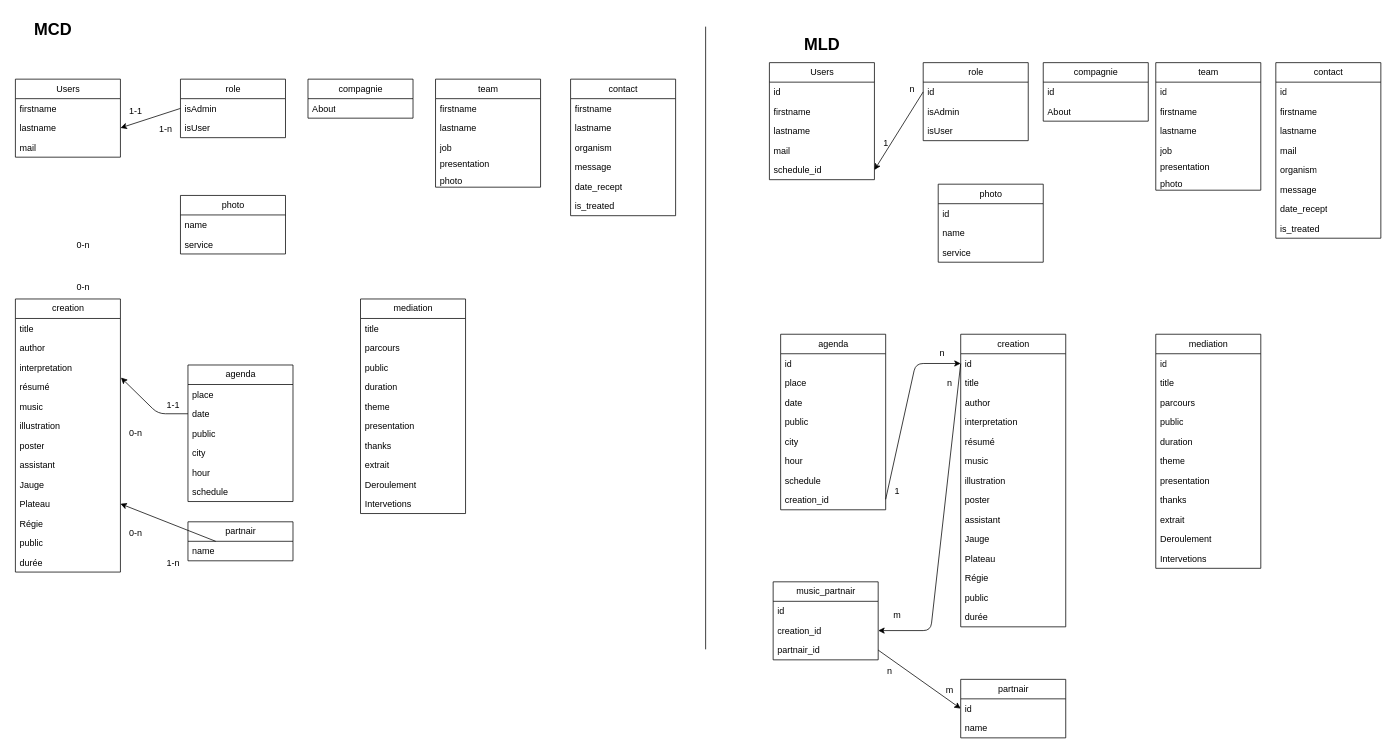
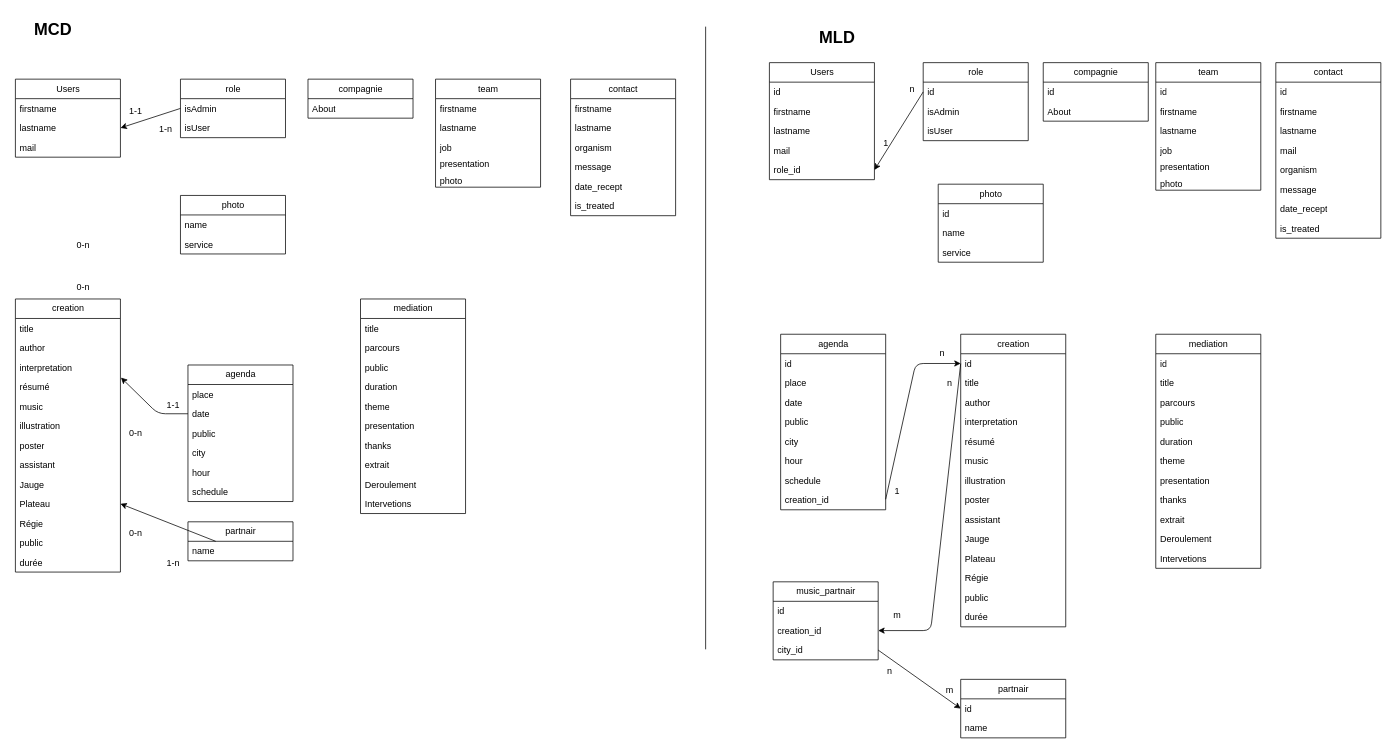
(822, 45) -> (837, 38)
(799, 171) -> (789, 171)
(803, 651) -> (793, 651)
